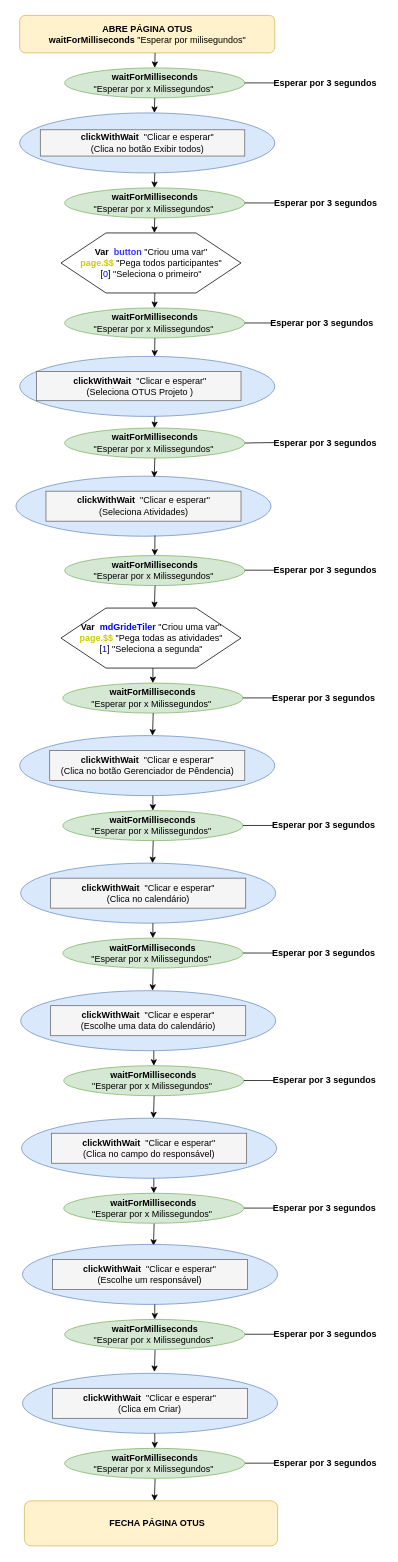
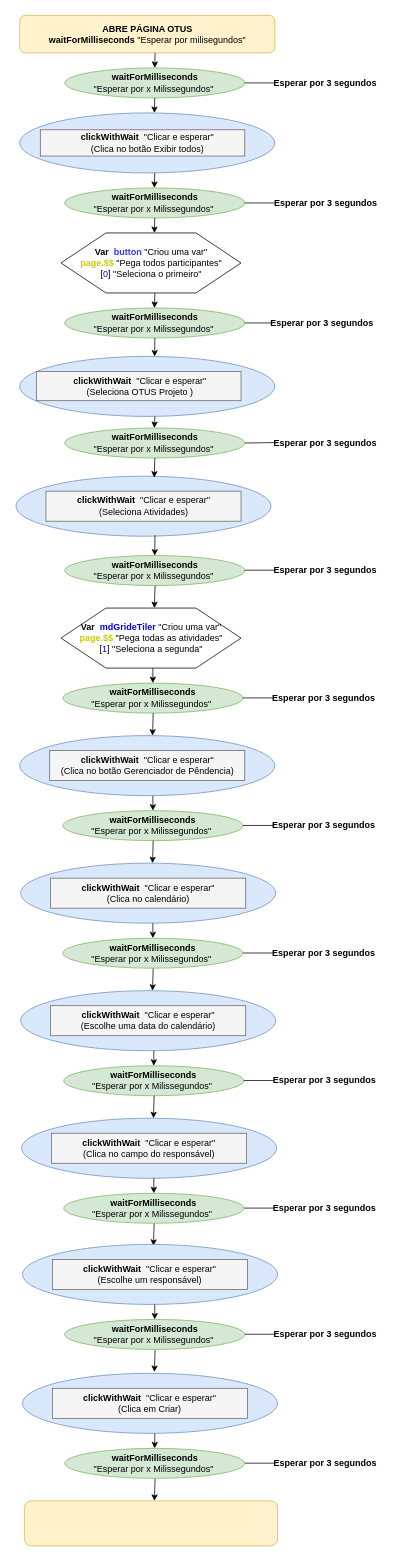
(157, 1523) -> none
